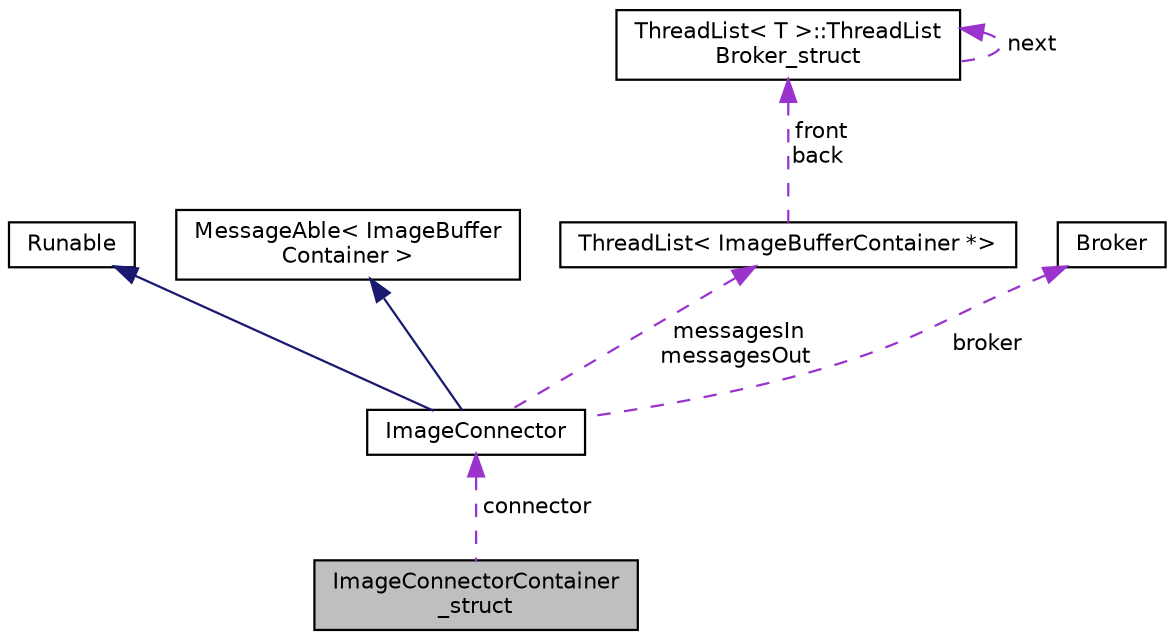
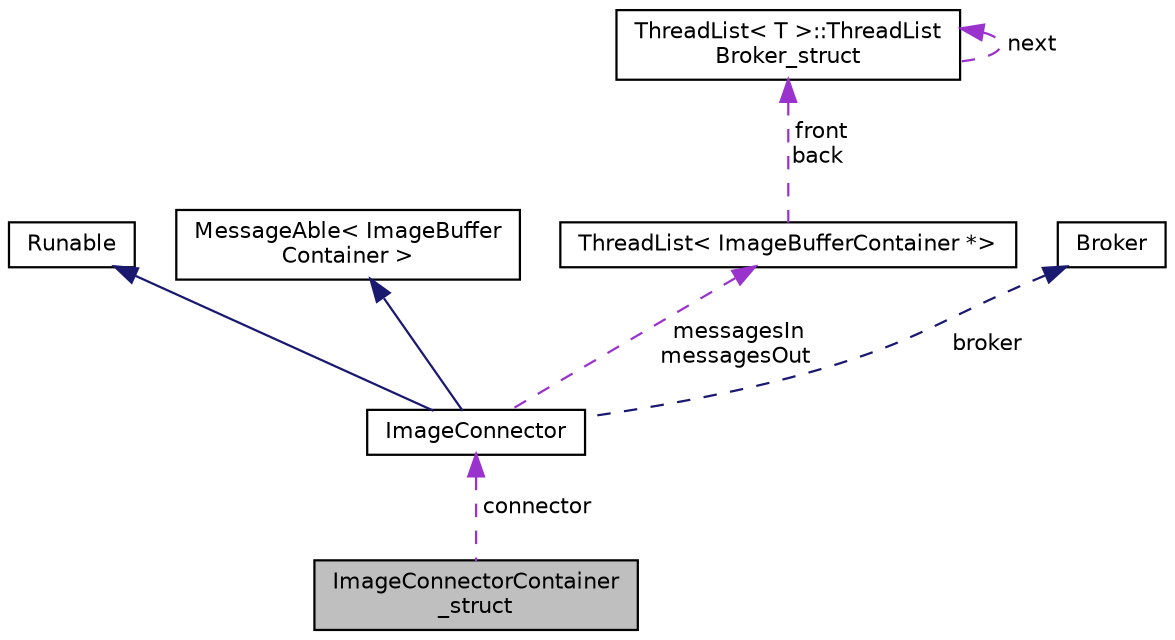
(822, 369) -> (822, 369)
